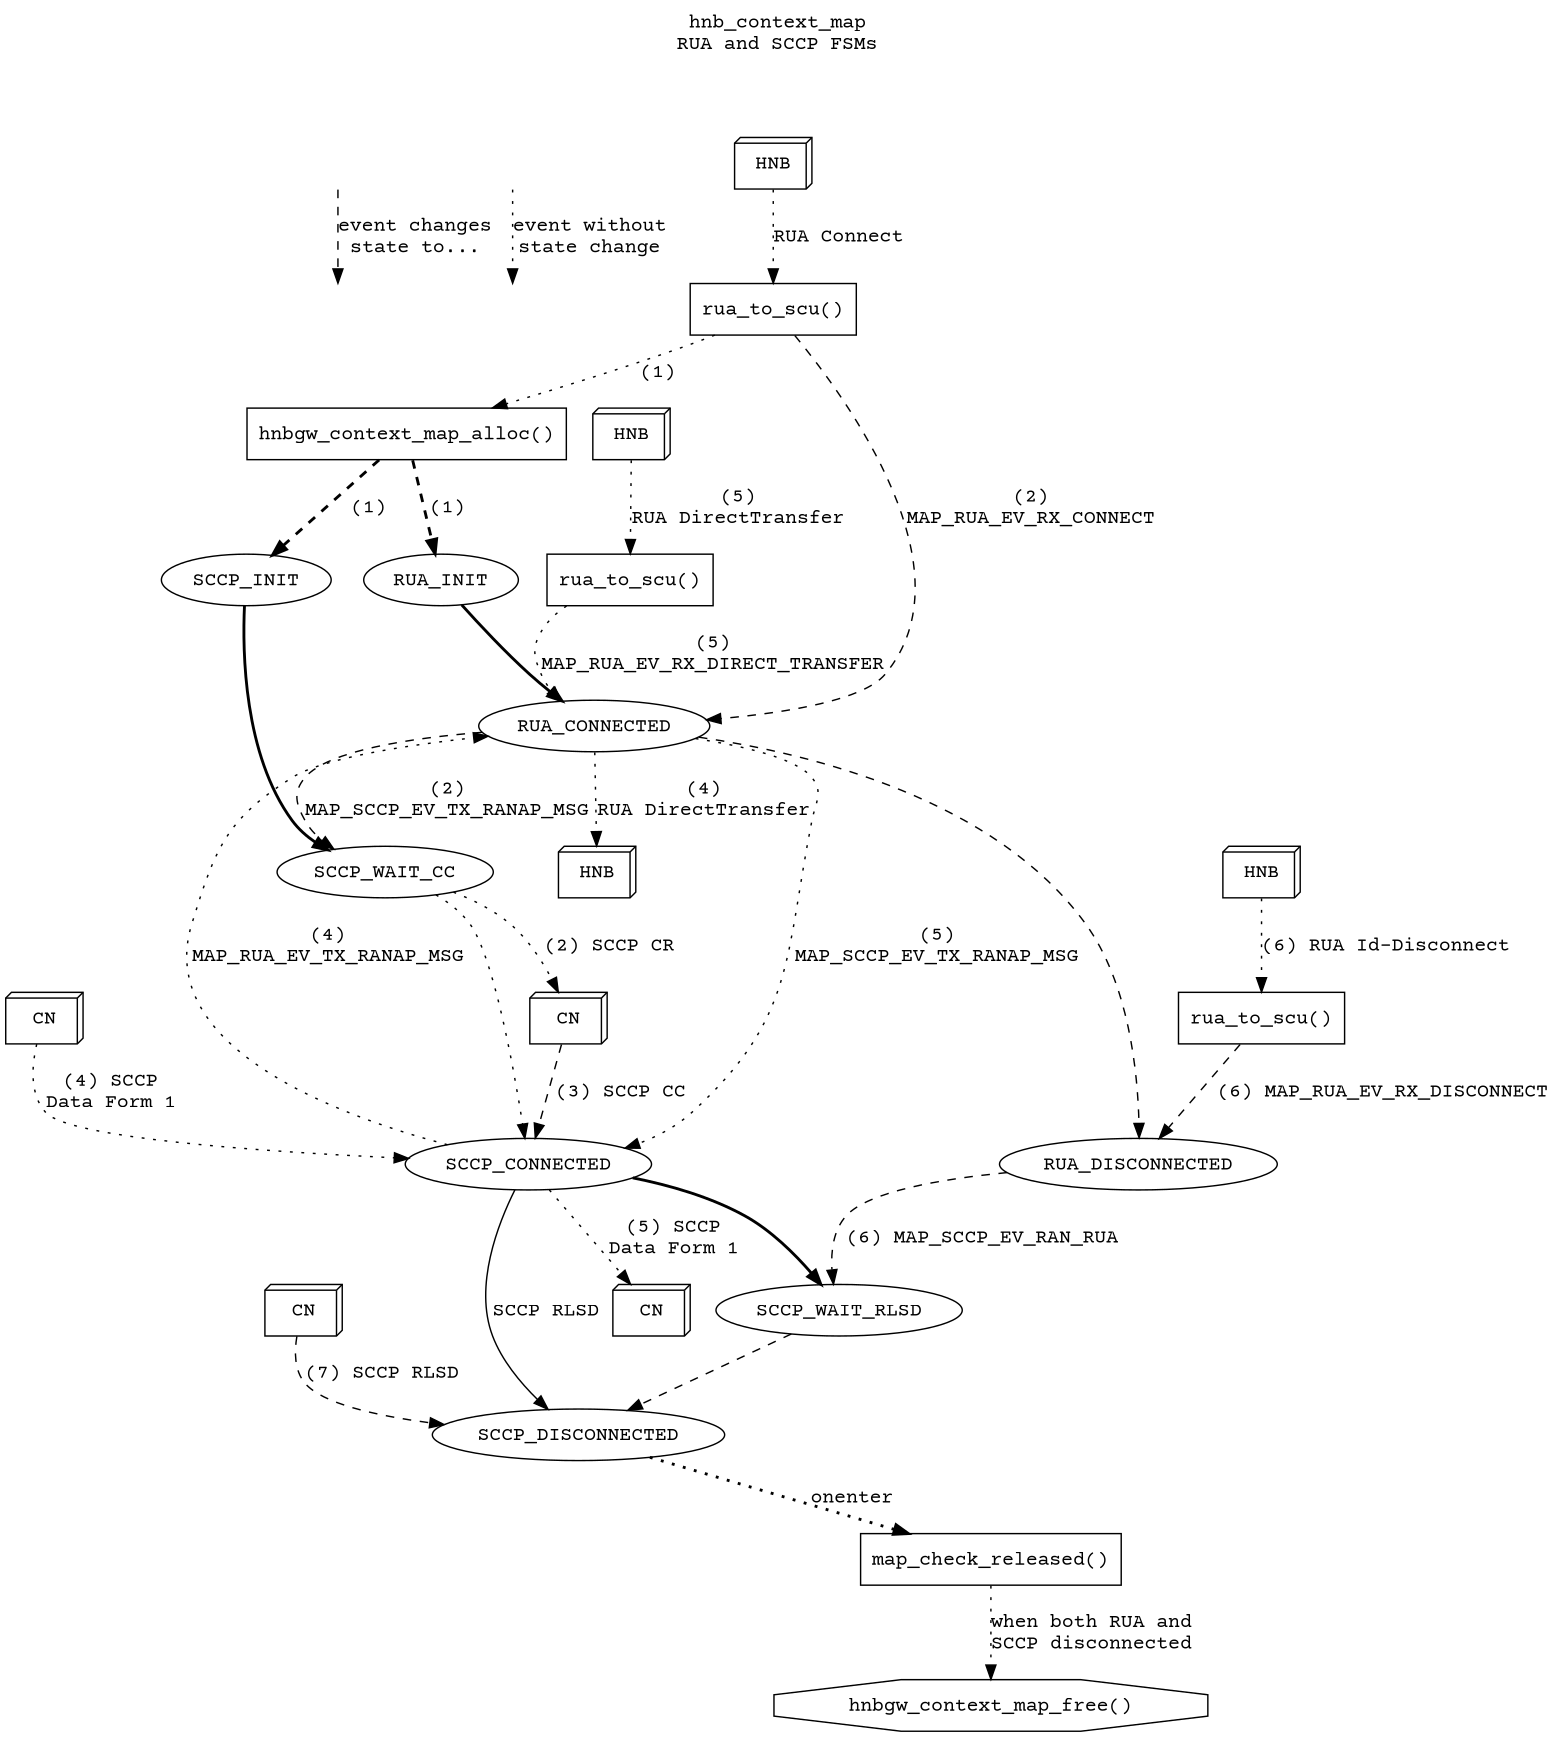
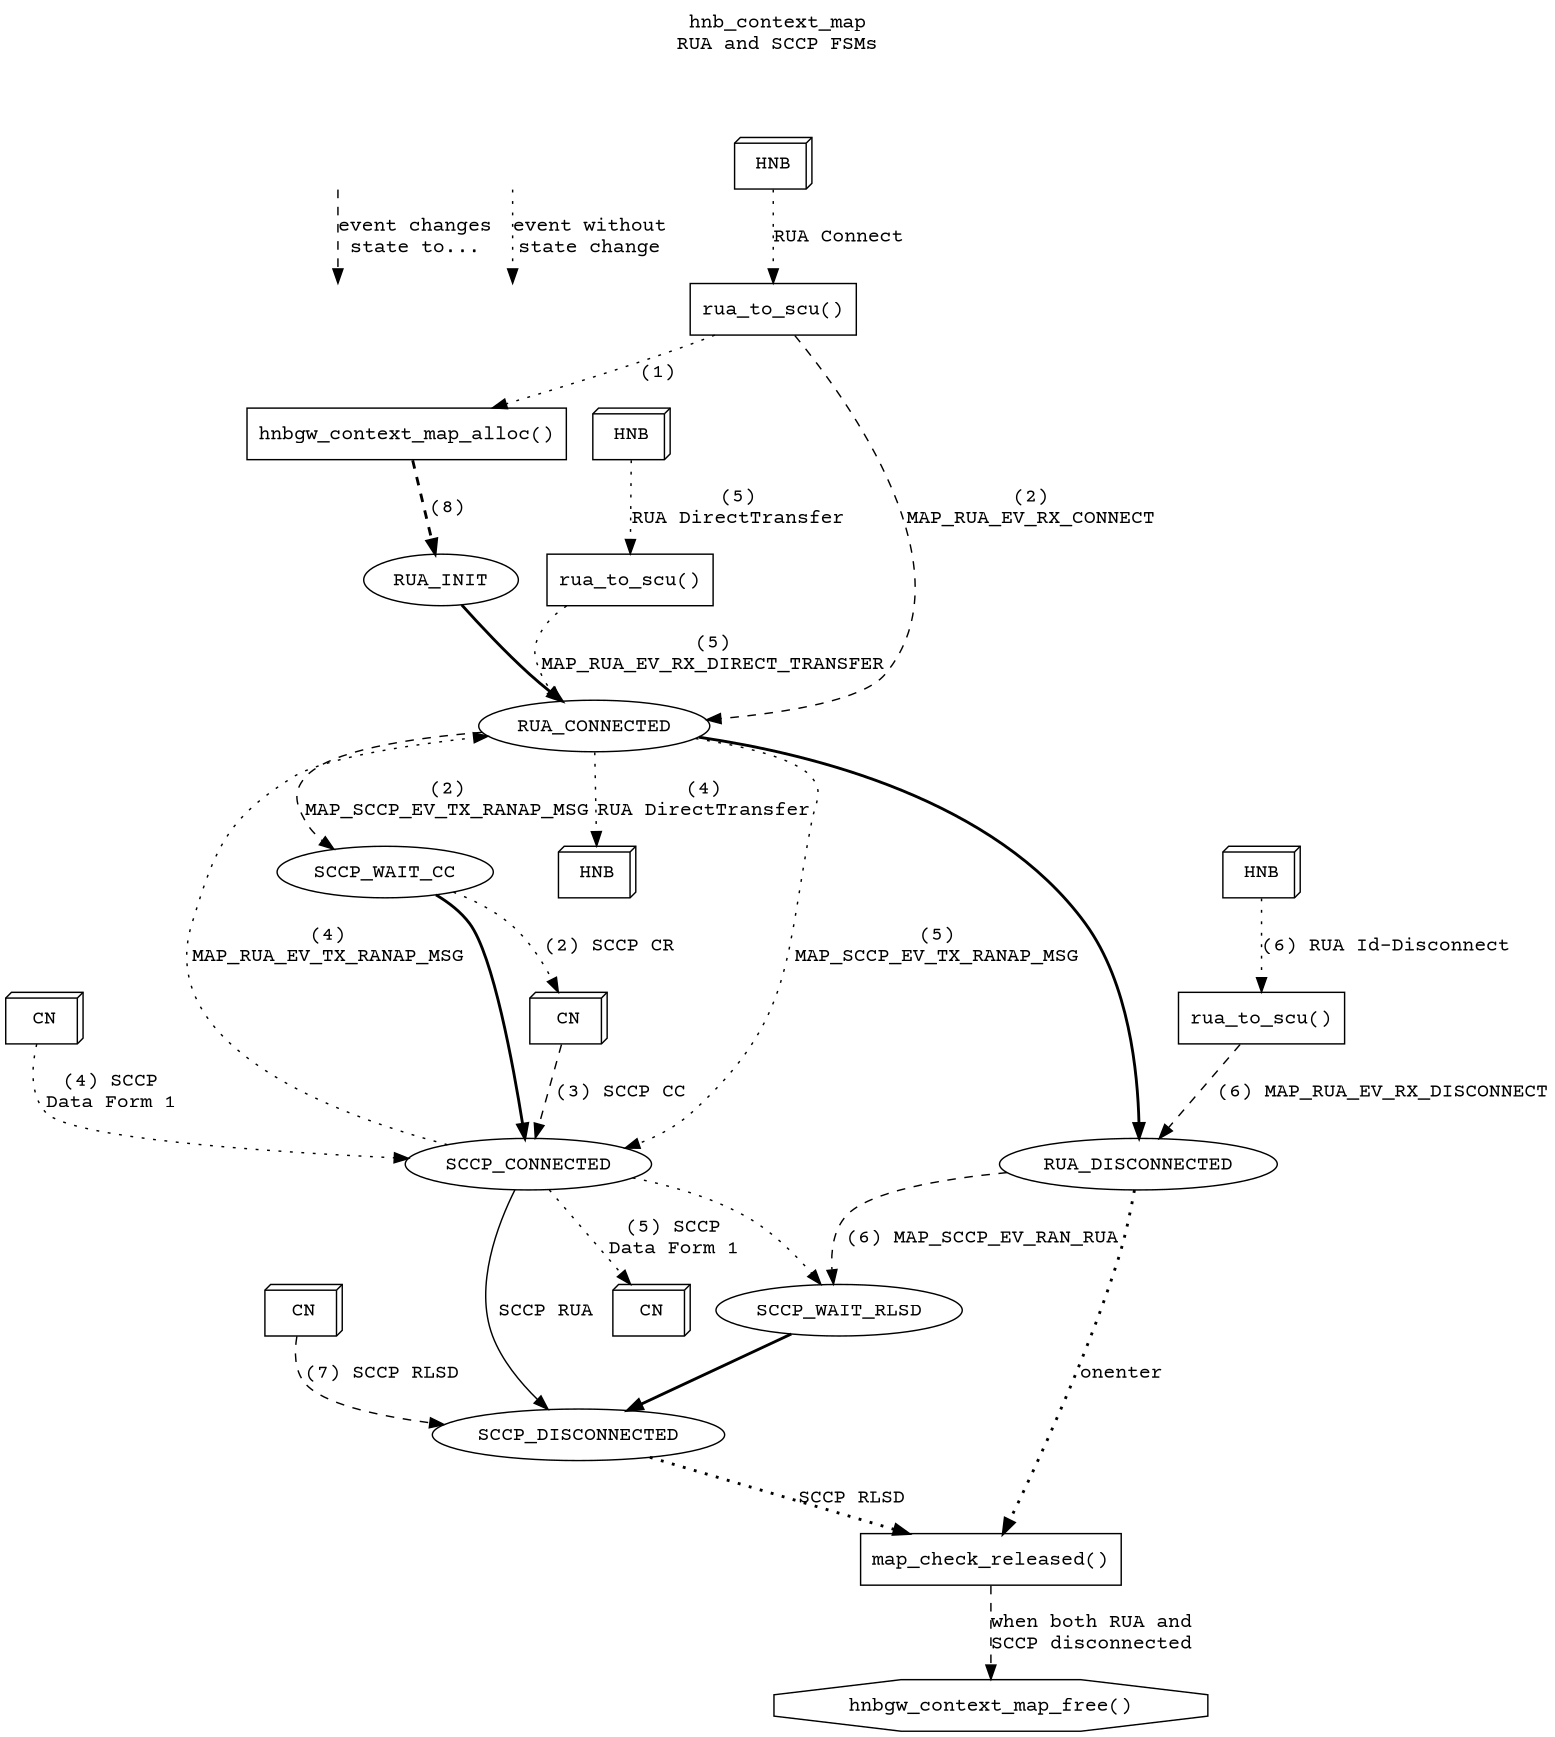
(447, 507) -> (447, 507)
(246, 580) -> none
(1003, 844) -> (1003, 844)
(498, 1000) -> (498, 1000)
(731, 1209) -> (731, 1209)
(546, 1310) -> (546, 1310)
none -> (1082, 1359)
(716, 1369) -> (716, 1369)
(852, 1497) -> (852, 1497)
(991, 1625) -> (991, 1625)
